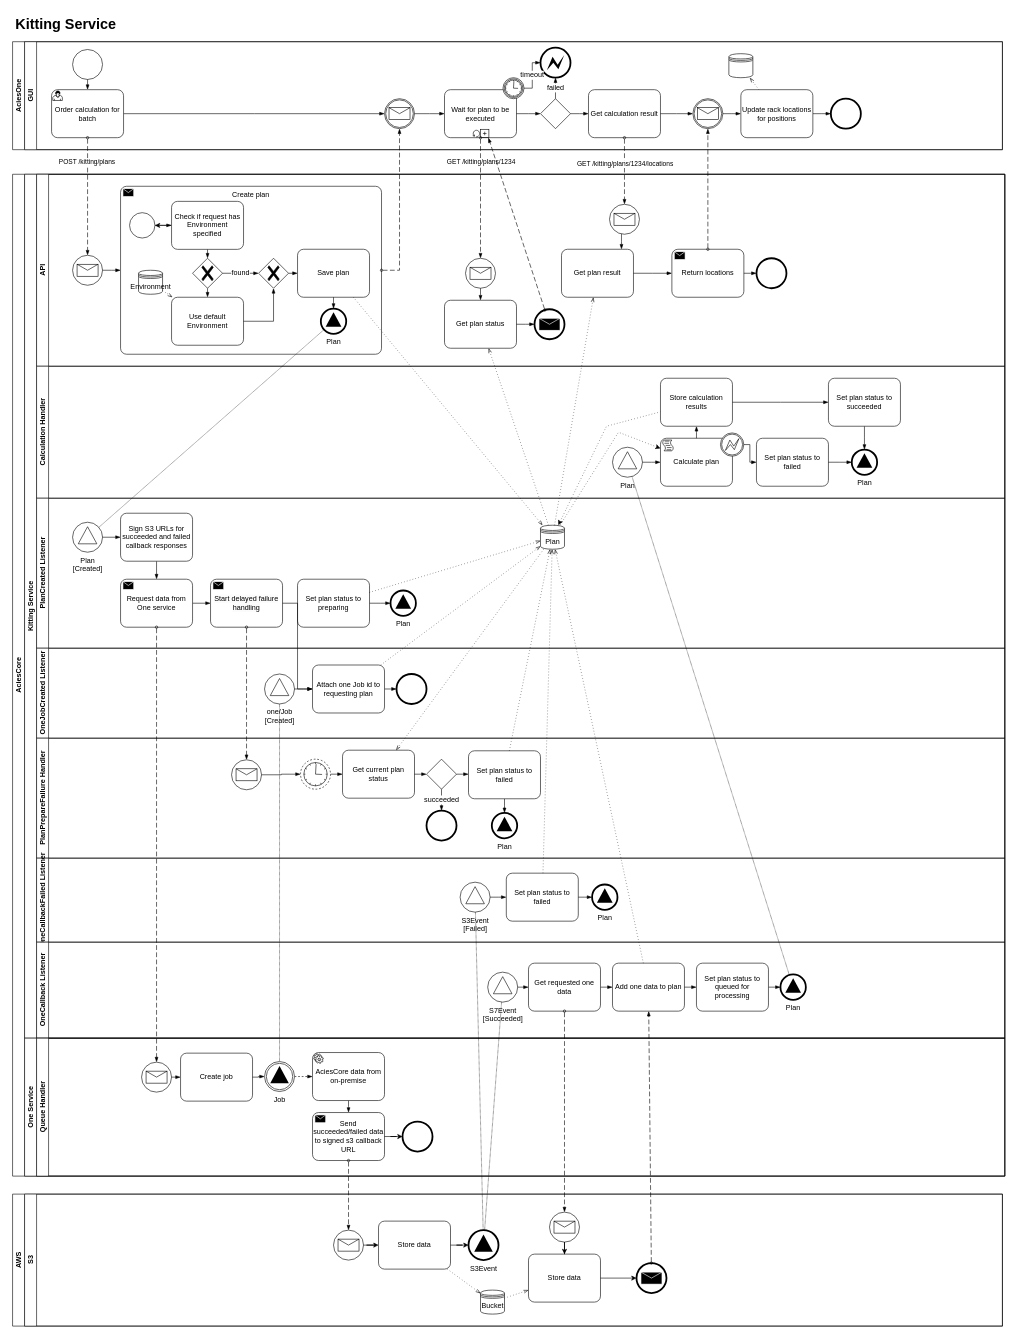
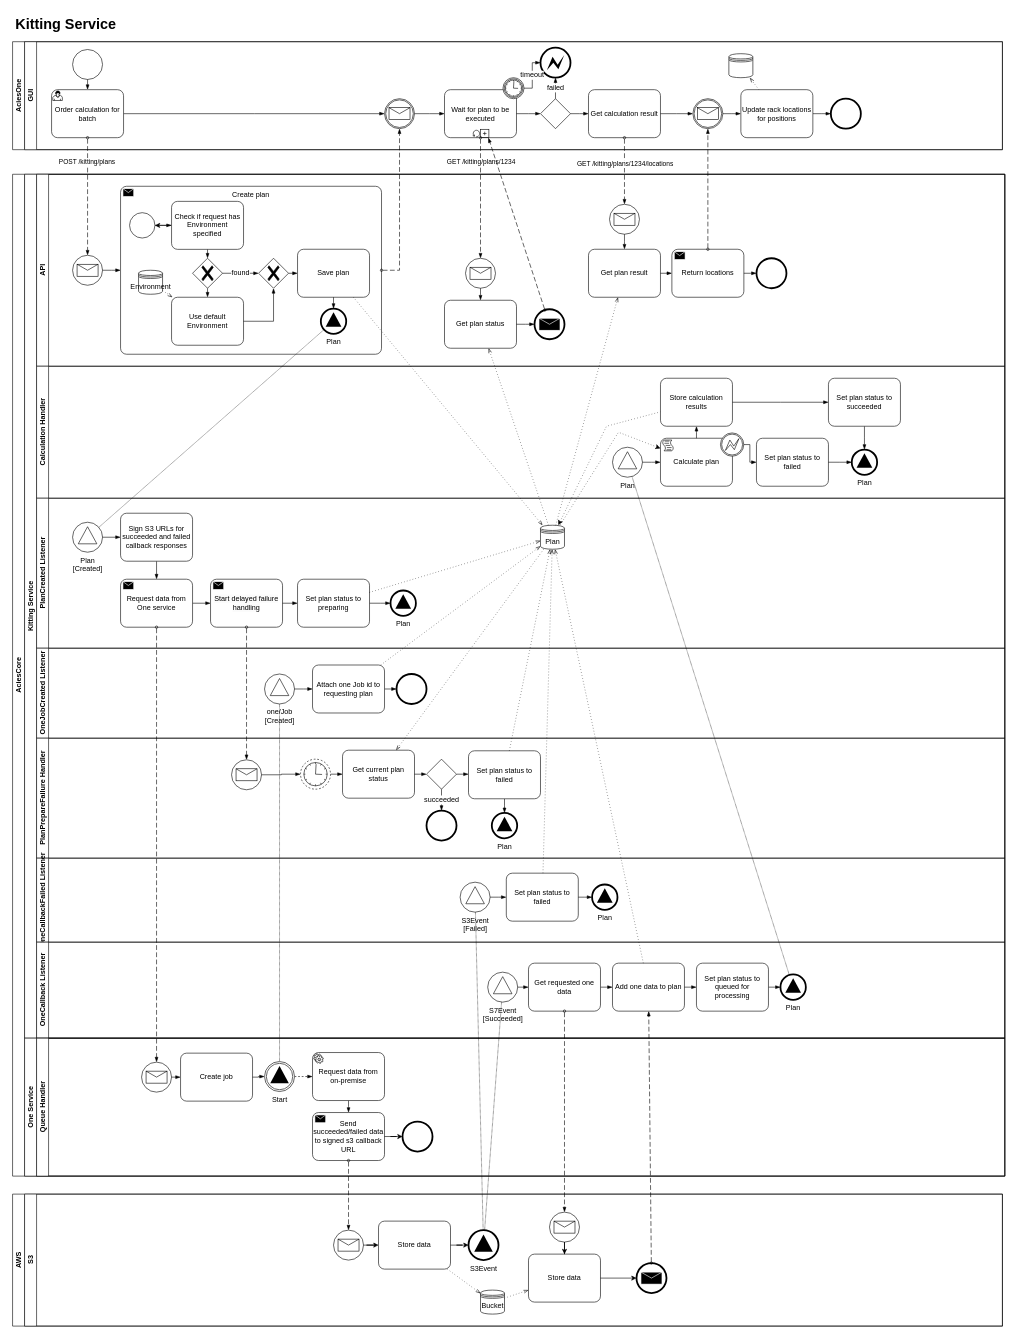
(597, 273) -> (624, 273)
(297, 656) -> (291, 603)
(348, 1077) -> (348, 1077)
(280, 1100) -> (280, 1100)
